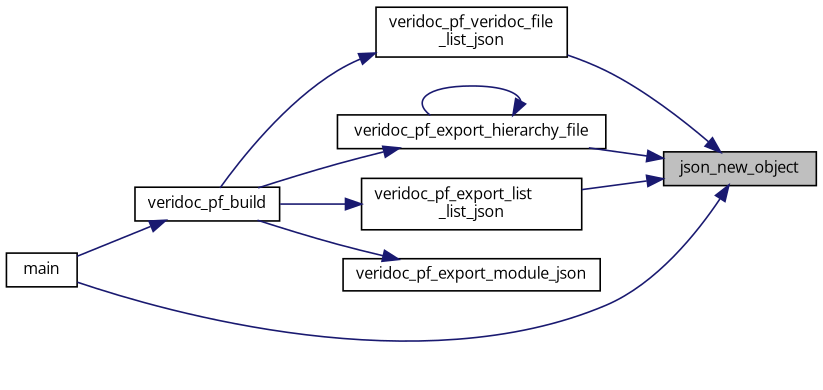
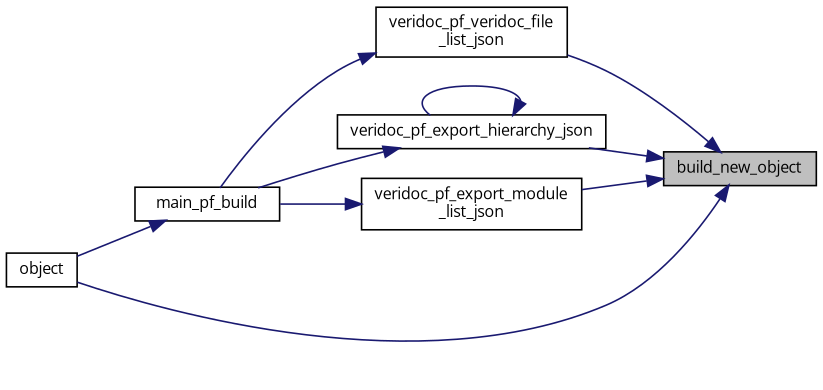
(472, 132) -> (472, 132)
(740, 169) -> (740, 169)
(207, 204) -> (207, 204)
(472, 204) -> (472, 204)
(42, 270) -> (42, 270)
(472, 275) -> none
